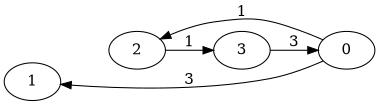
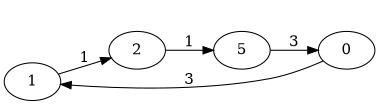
(247, 19) -> (80, 68)
(242, 50) -> (242, 50)
